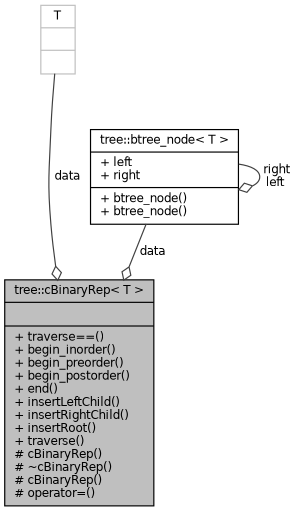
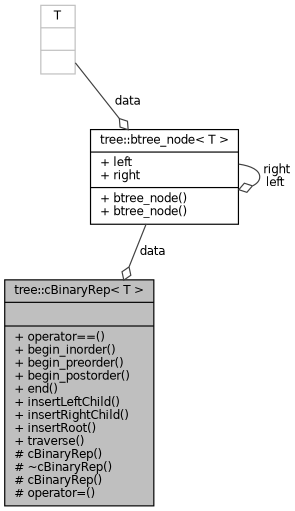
(49, 170) -> (97, 91)
(59, 337) -> (60, 337)
